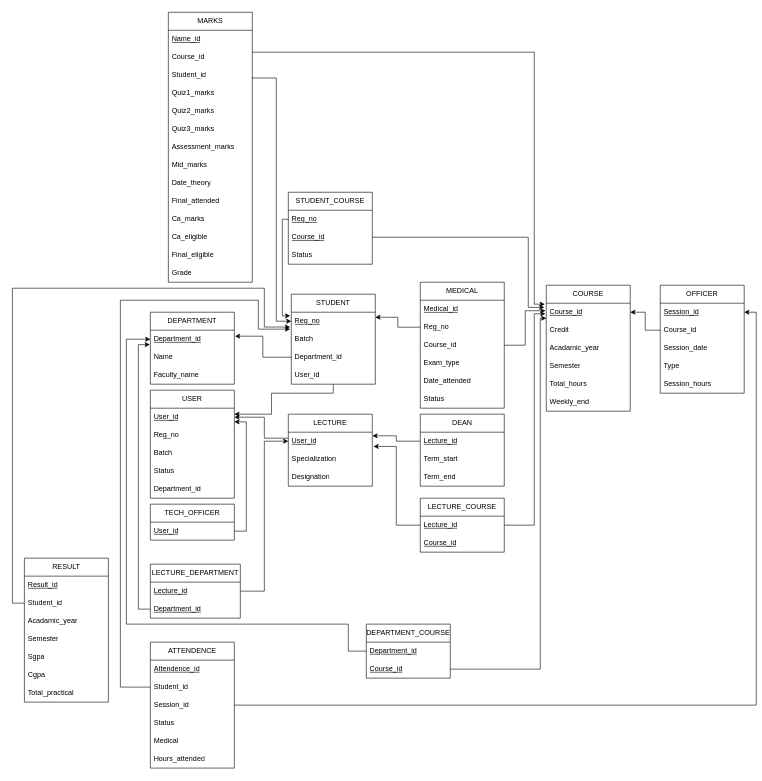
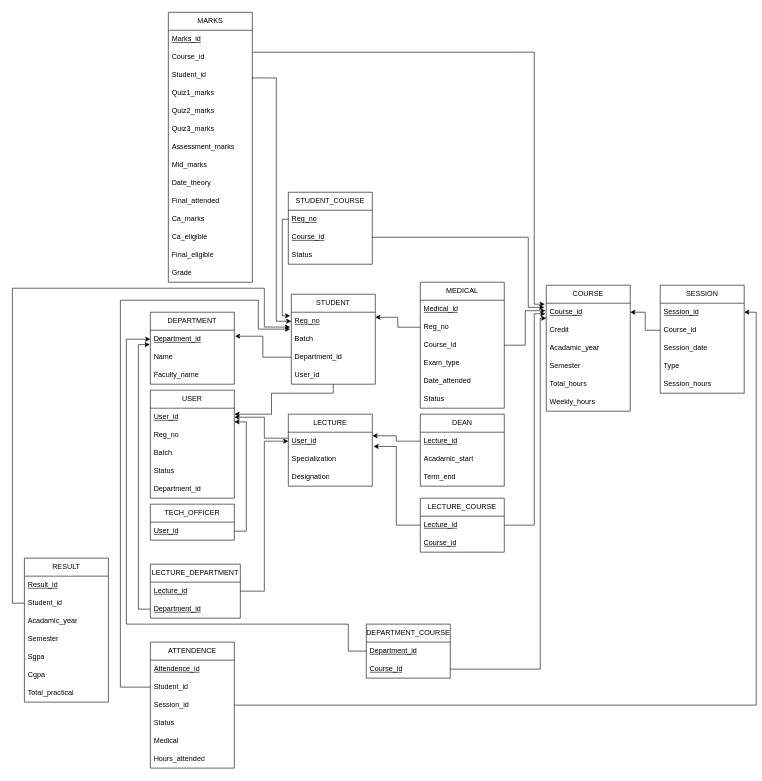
(185, 39) -> (187, 39)
(702, 294) -> (702, 294)
(569, 402) -> (573, 402)
(444, 459) -> (451, 459)
